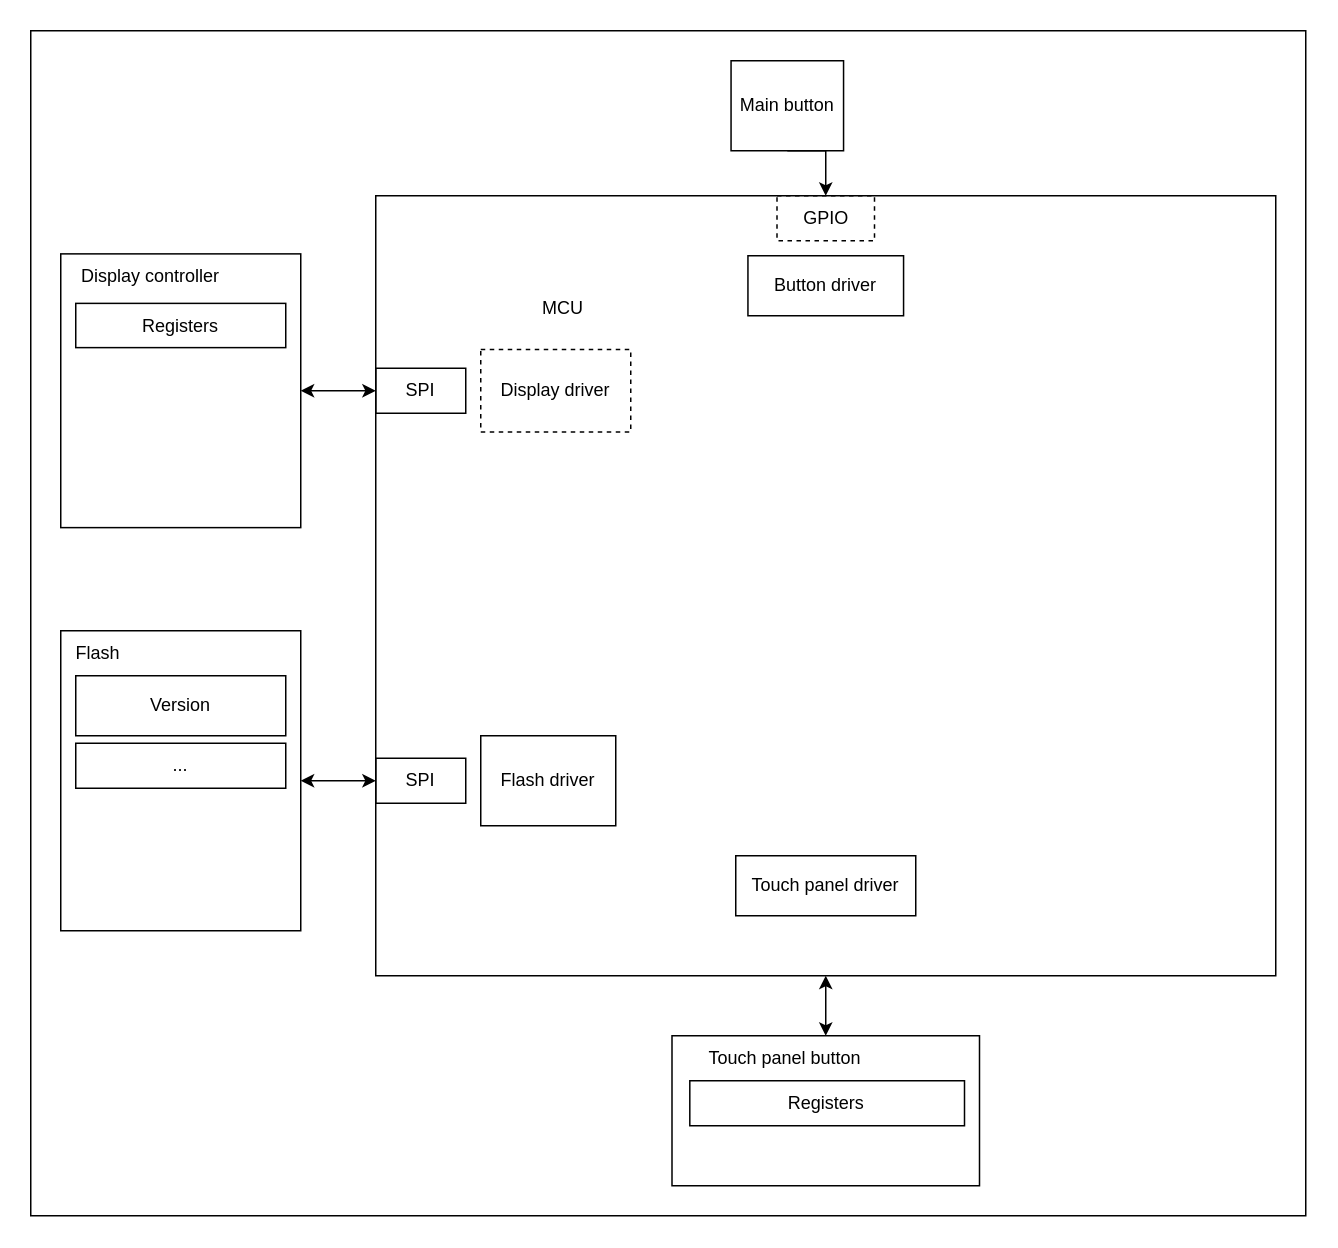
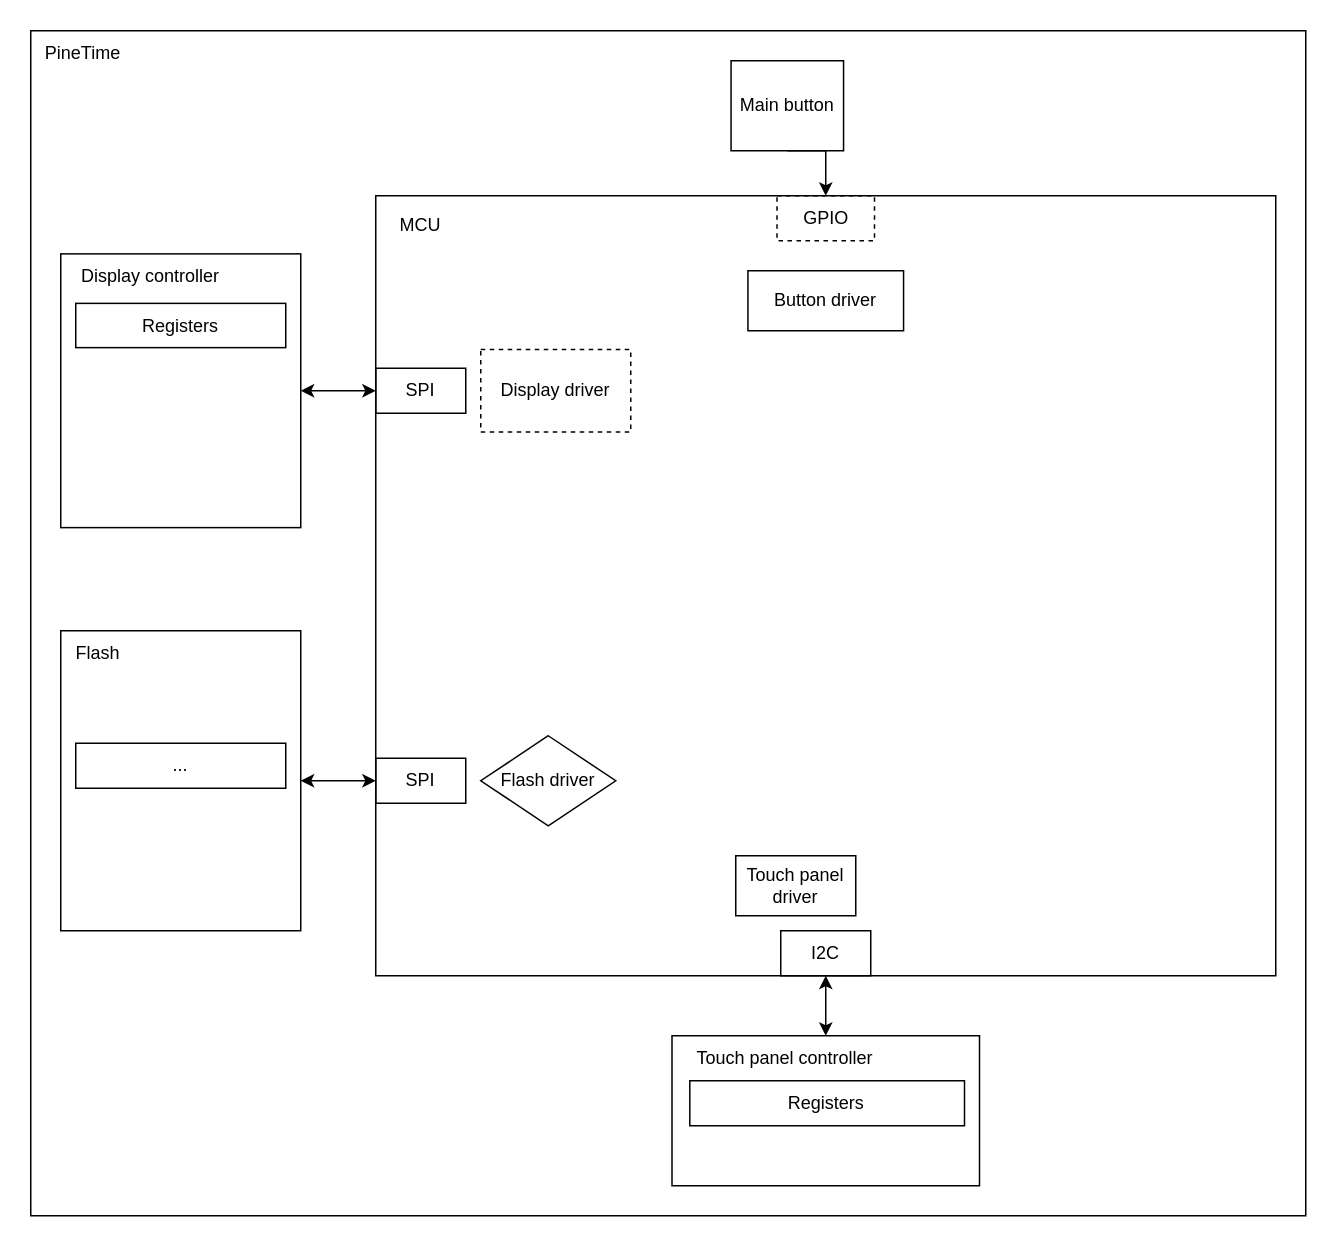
none -> (83, 53)
(826, 286) -> (826, 301)
(563, 308) -> (421, 226)
(181, 706) -> none
(548, 781) -> (548, 781)
(826, 886) -> (796, 886)
none -> (826, 953)
(785, 1058) -> (785, 1058)
